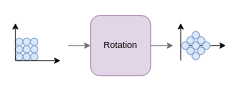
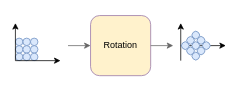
(120, 45) -> (120, 45)
